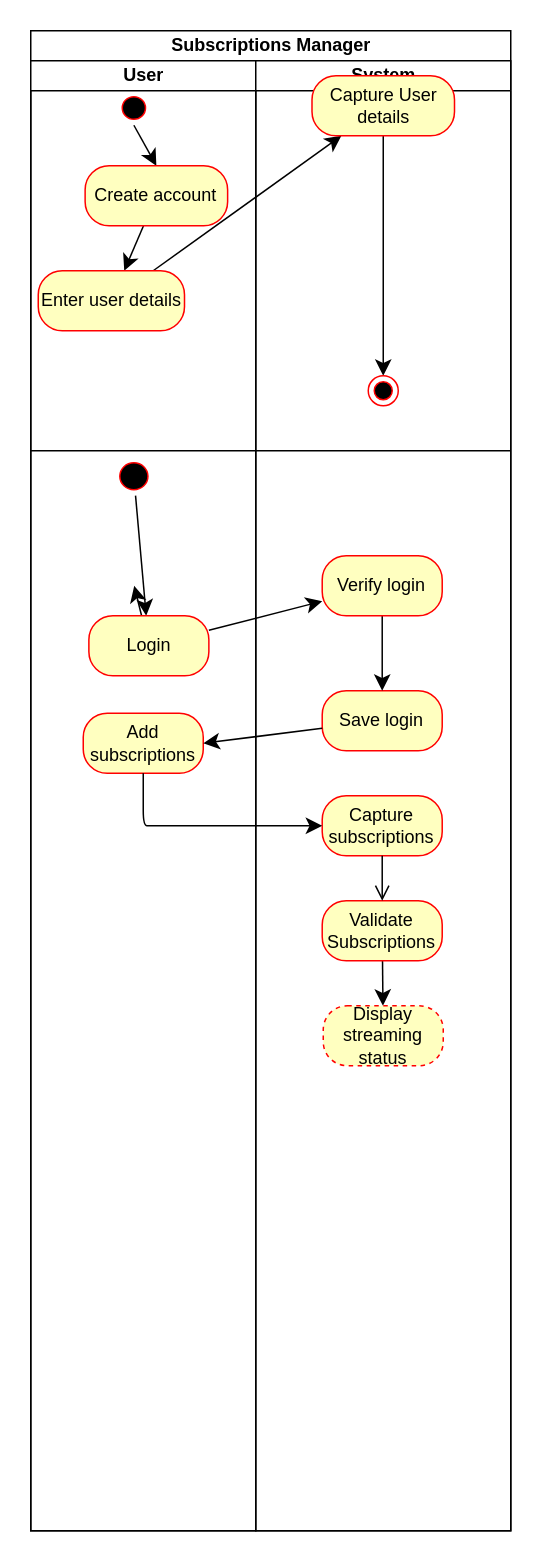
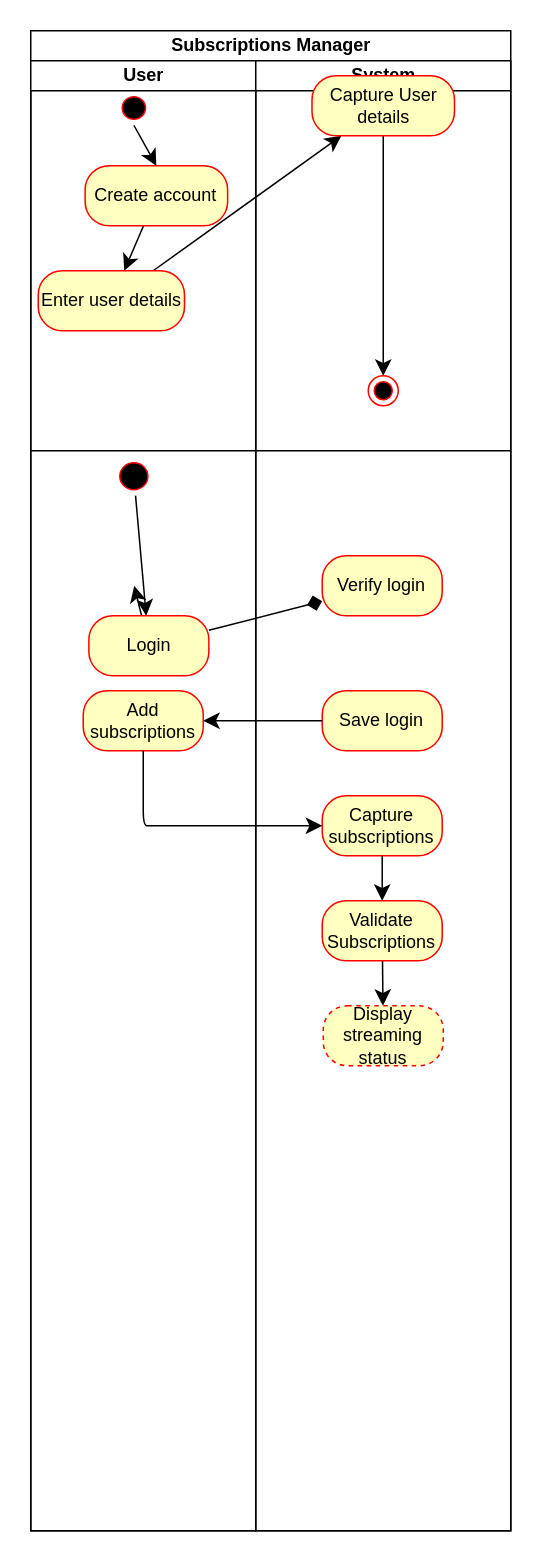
(308, 605) -> (307, 605)
(382, 648) -> none
(143, 743) -> (143, 721)
(382, 891) -> (382, 887)
